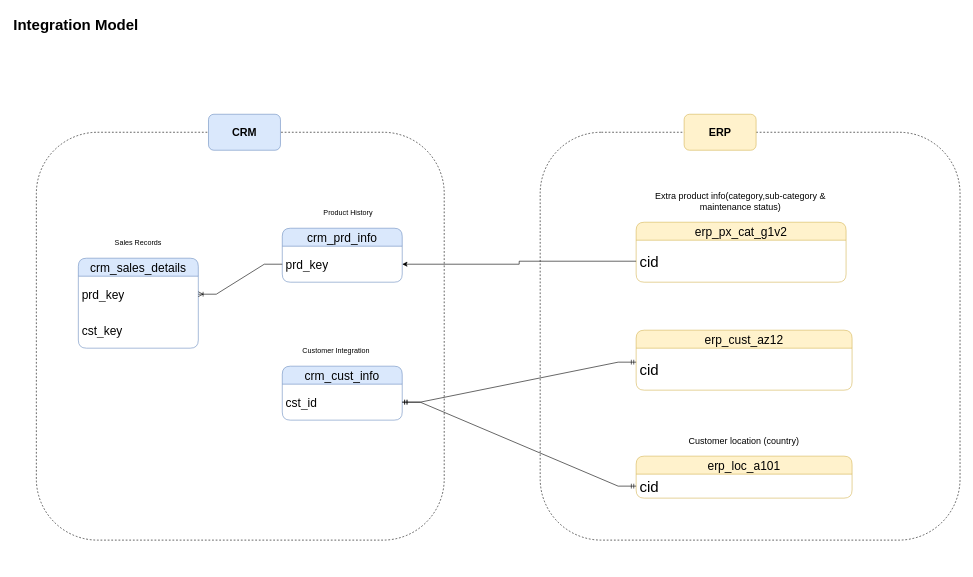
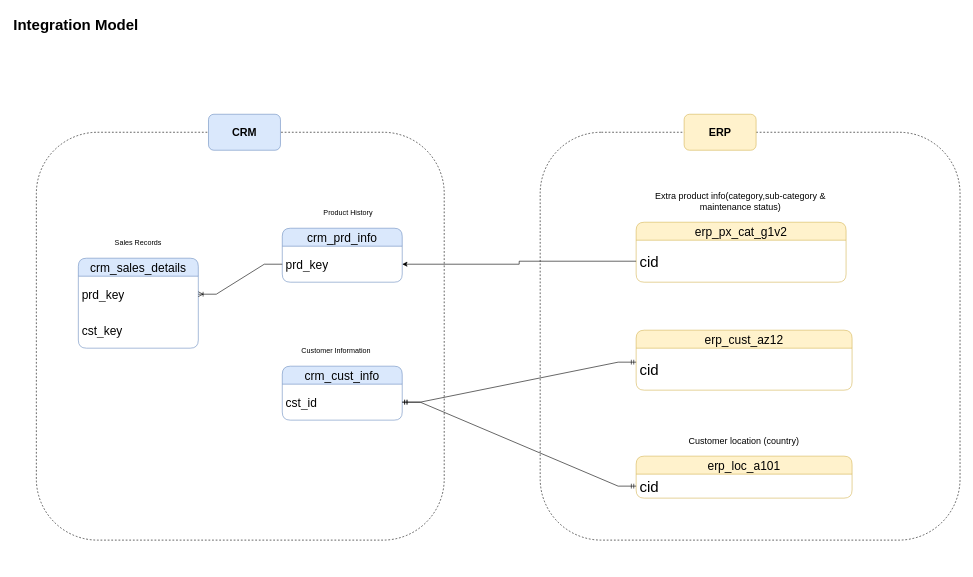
(336, 351) -> (336, 351)
